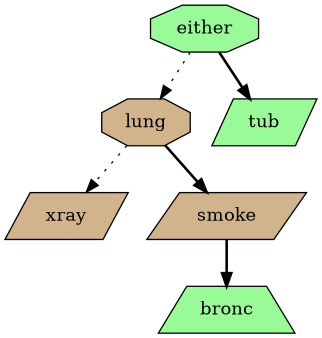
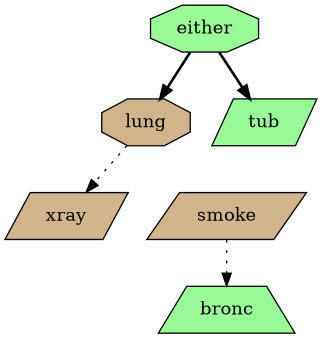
(179, 70) -> (179, 70)
(181, 164) -> none
(227, 256) -> (227, 256)
